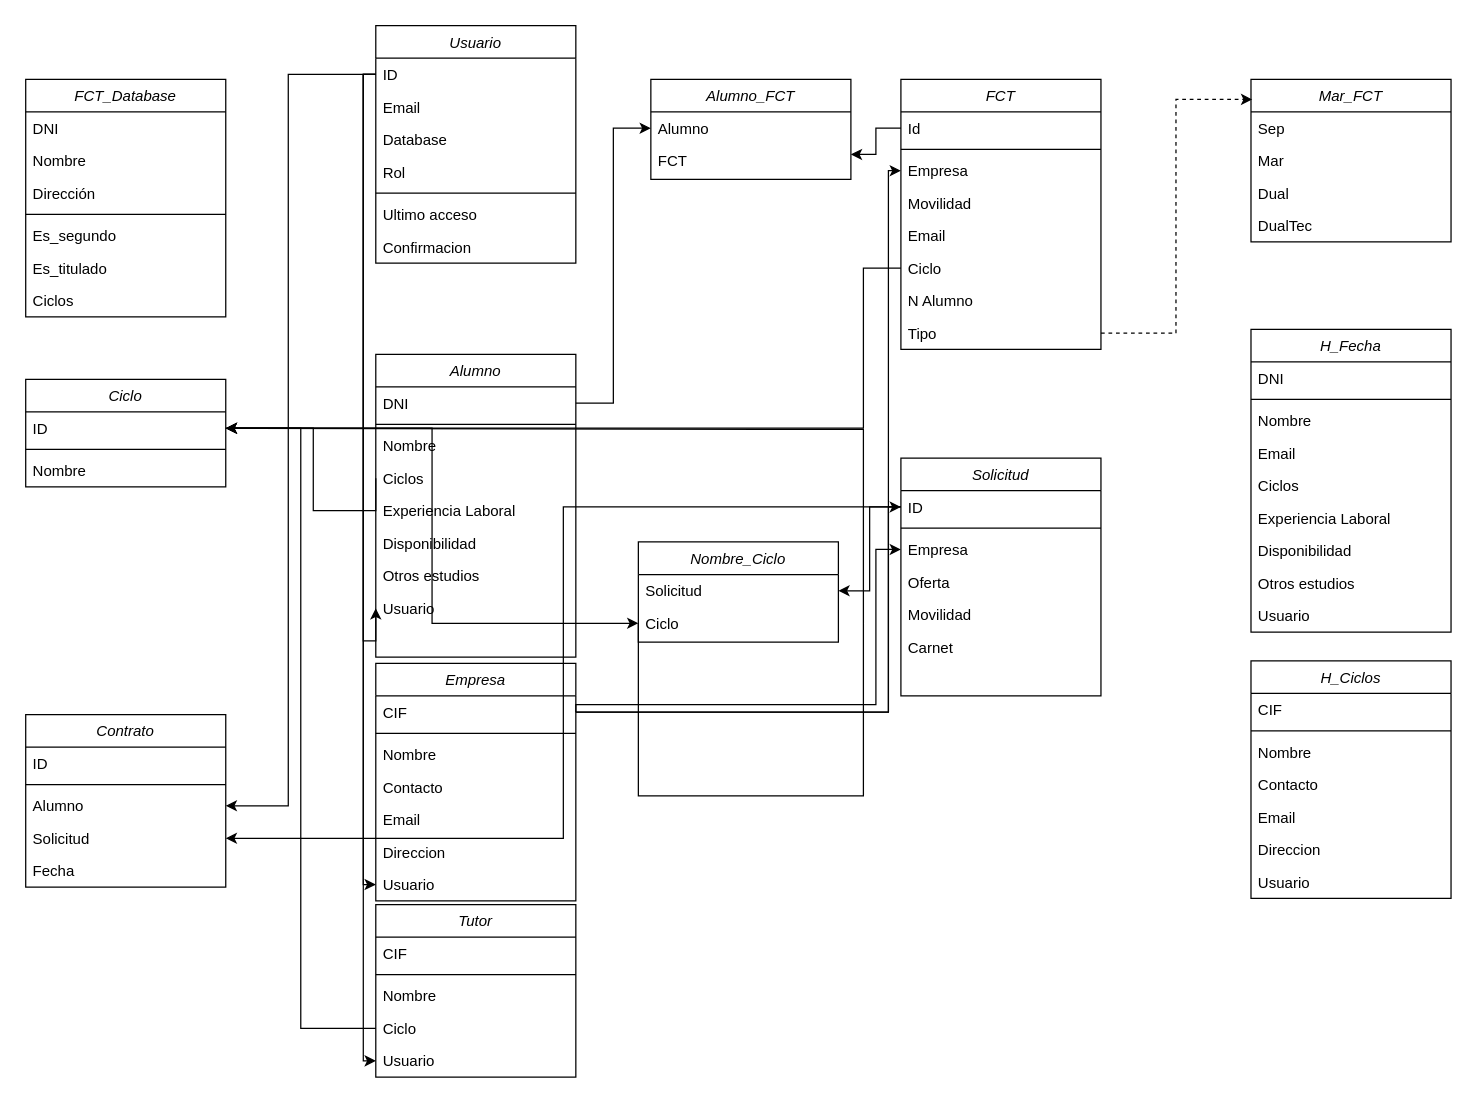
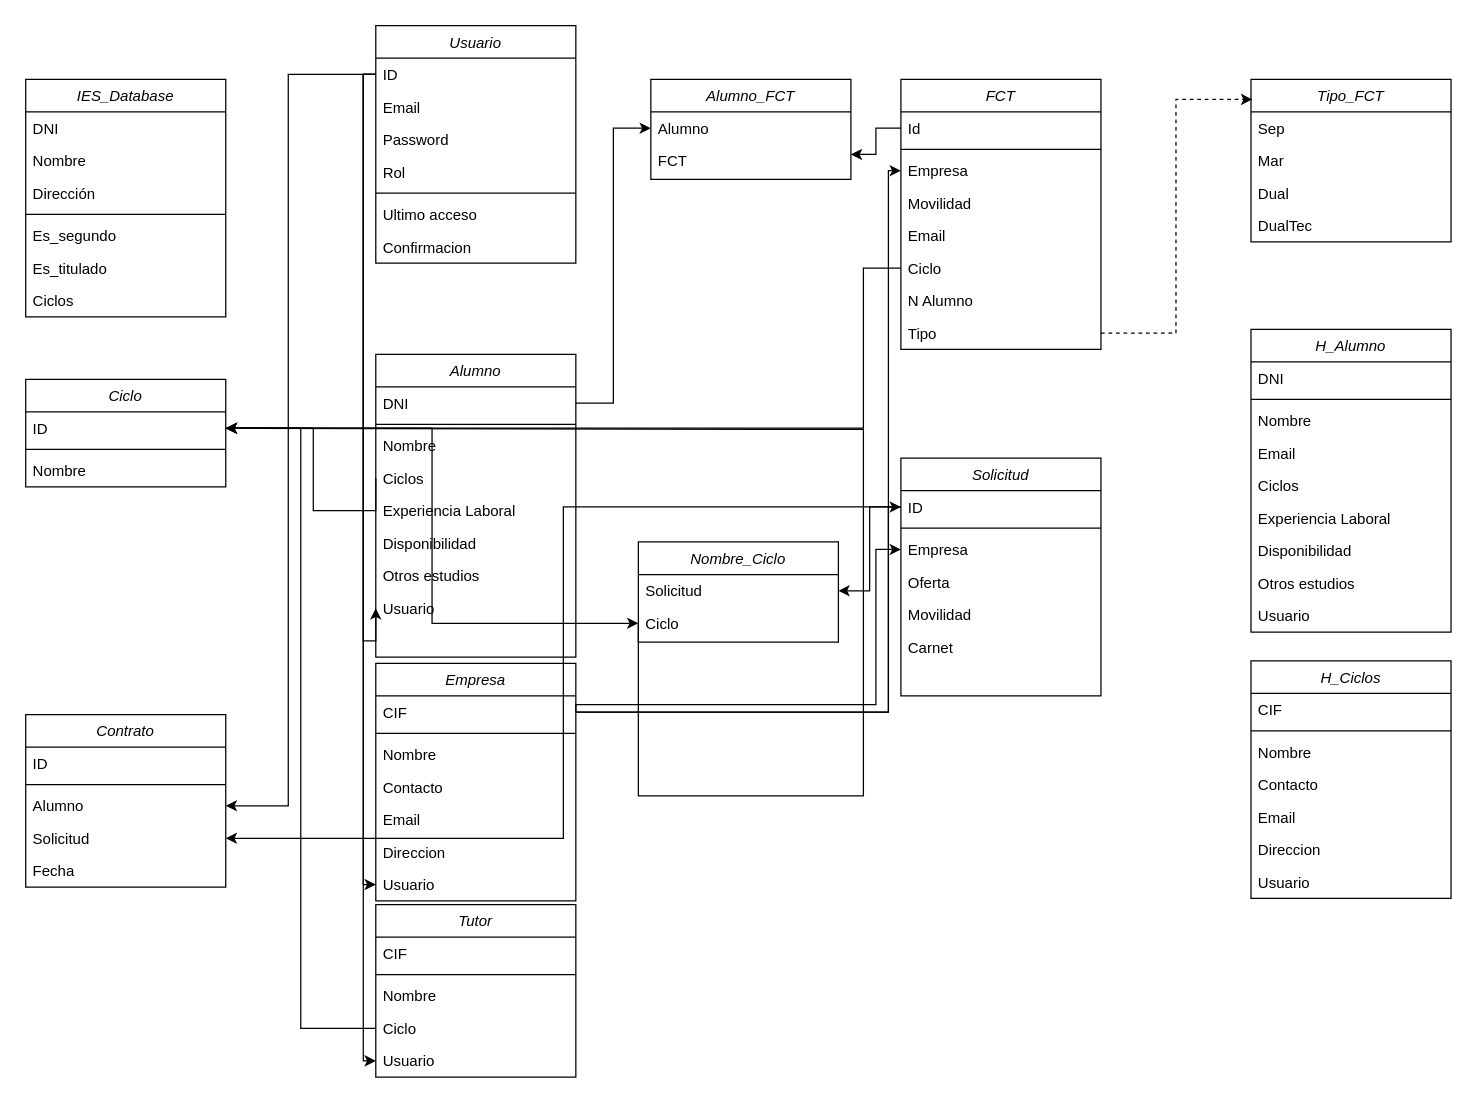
(125, 96) -> (125, 96)
(1350, 96) -> (1350, 96)
(416, 140) -> (416, 140)
(1350, 346) -> (1350, 346)
